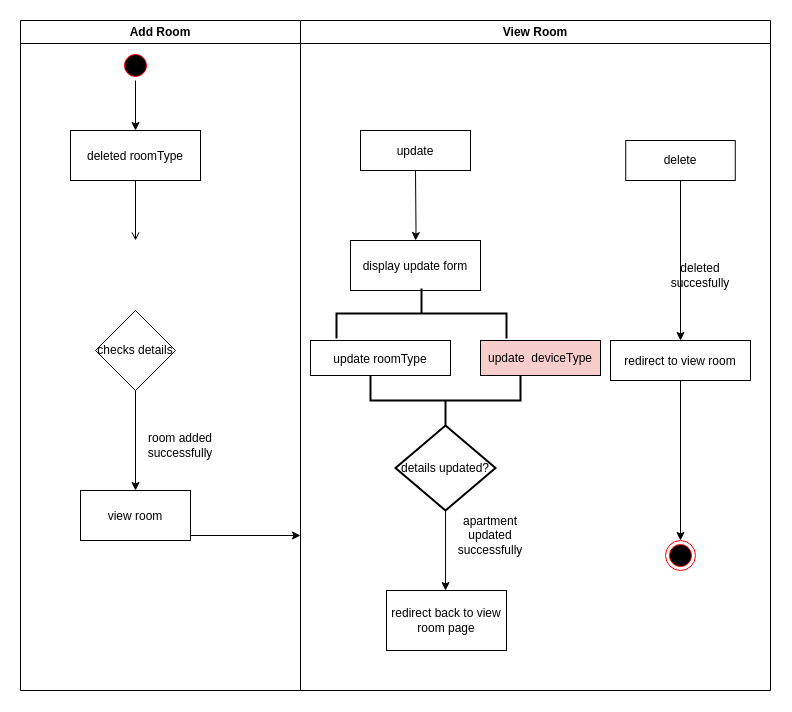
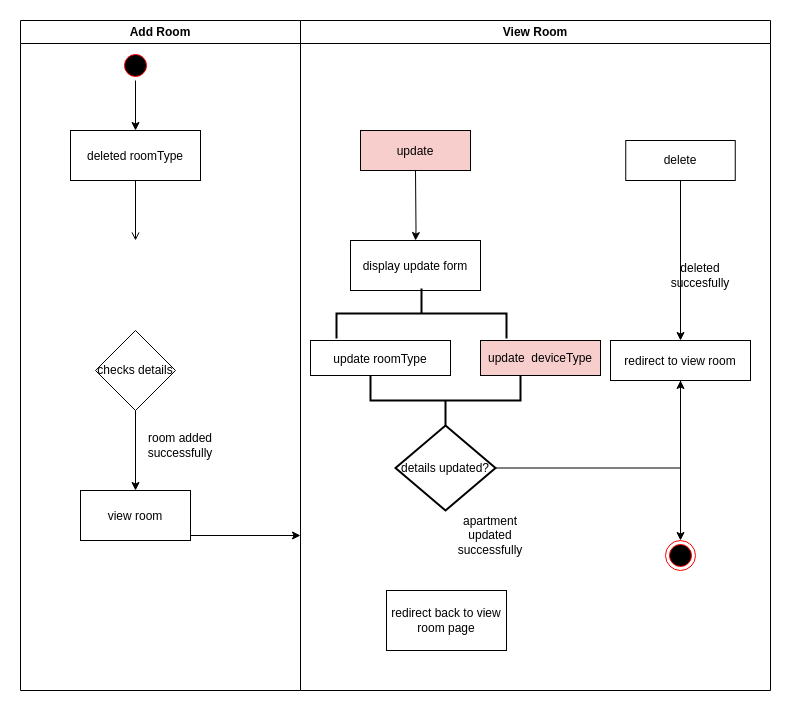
(416, 151) -> (416, 151)
(136, 351) -> (136, 371)
(446, 547) -> (587, 468)
